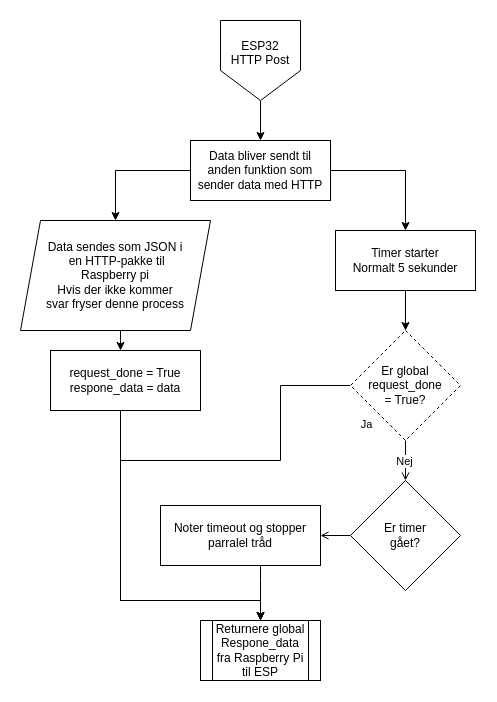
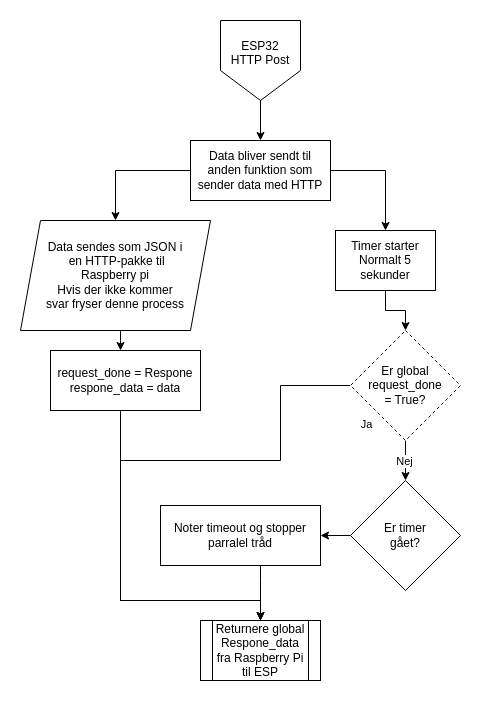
(406, 261) -> (386, 261)
(126, 381) -> (126, 381)
(406, 473) -> (406, 472)
(327, 536) -> (329, 536)
